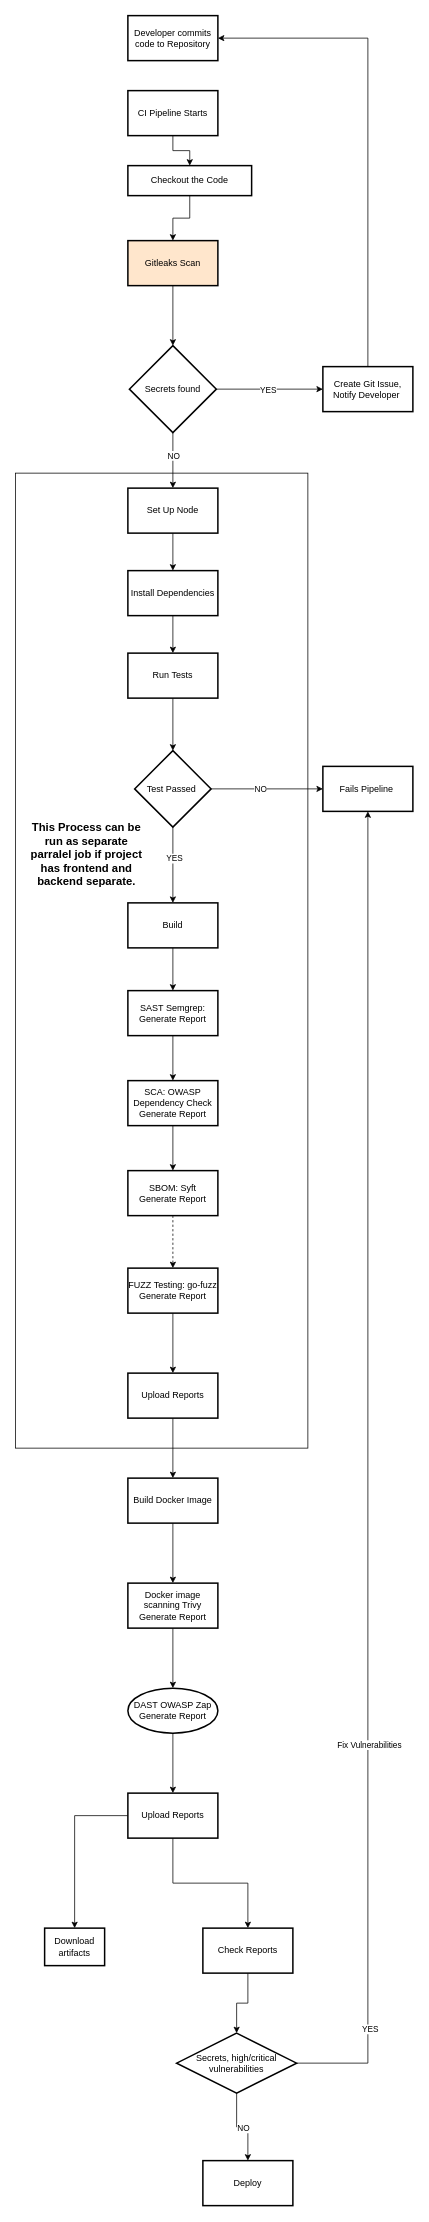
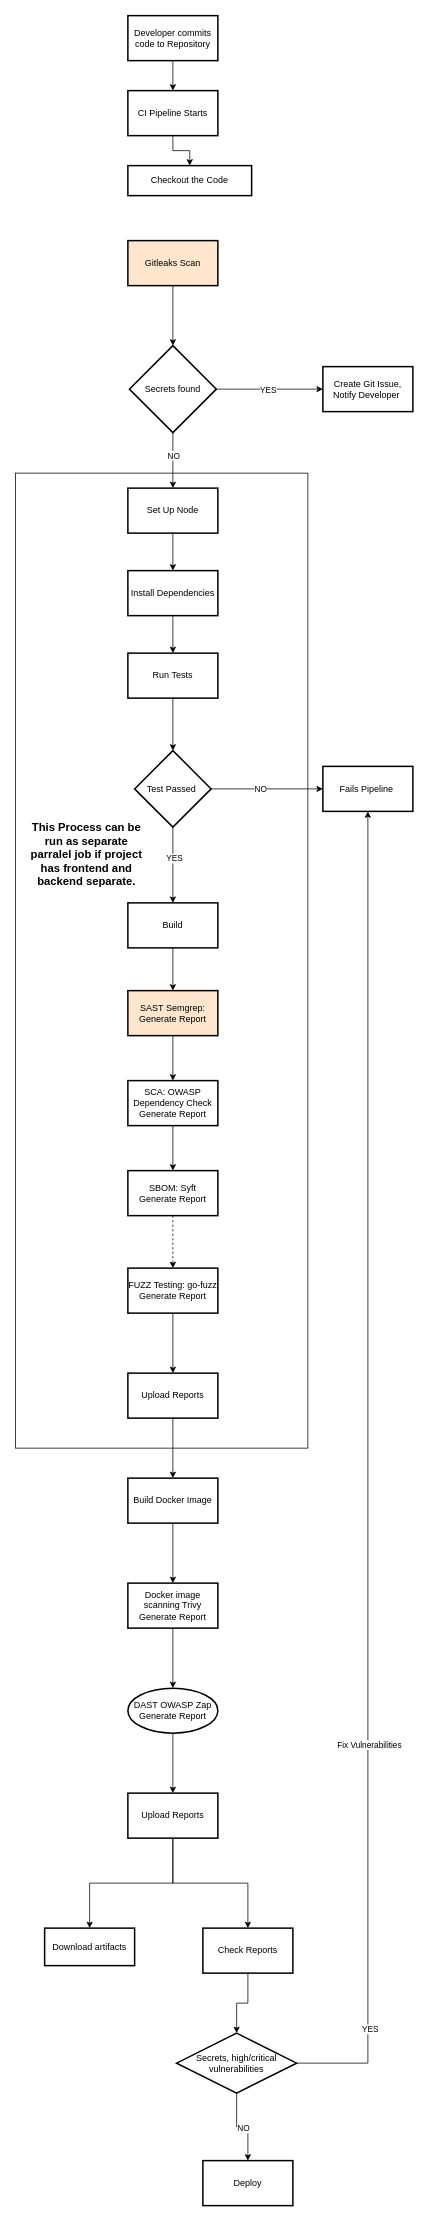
(368, 38) -> none
none -> (173, 84)
(190, 208) -> none
(173, 1013) -> (173, 1013)
(75, 1947) -> (90, 1947)
